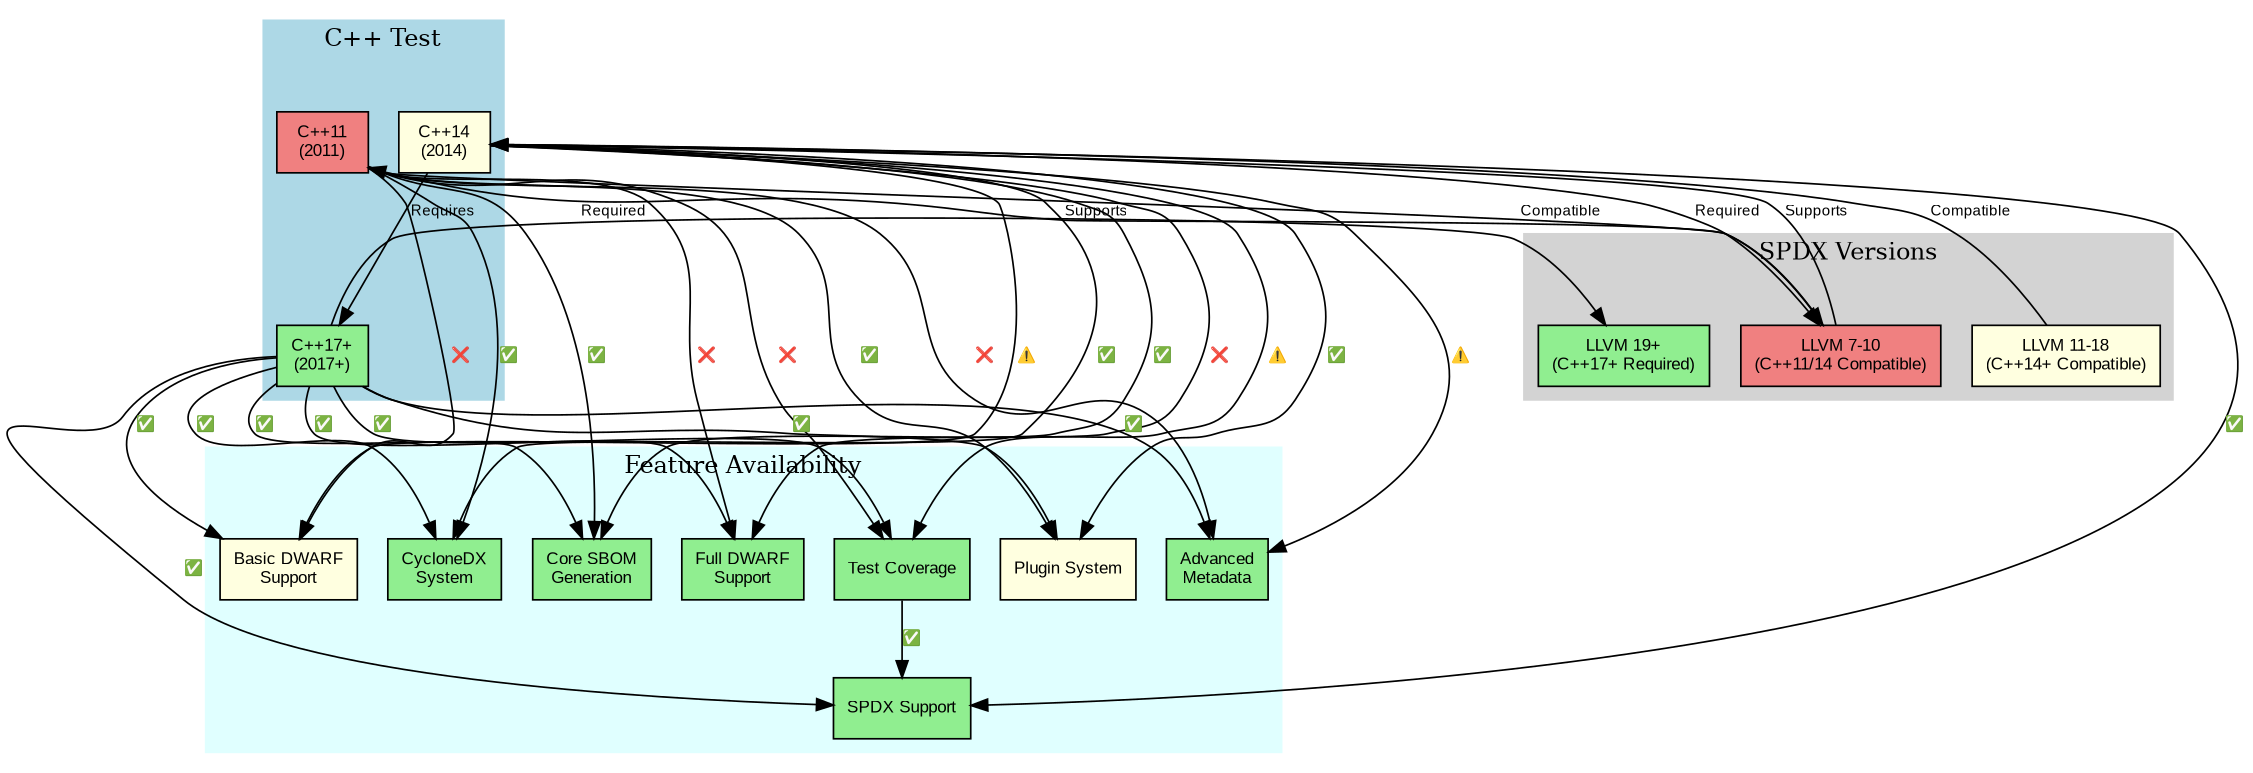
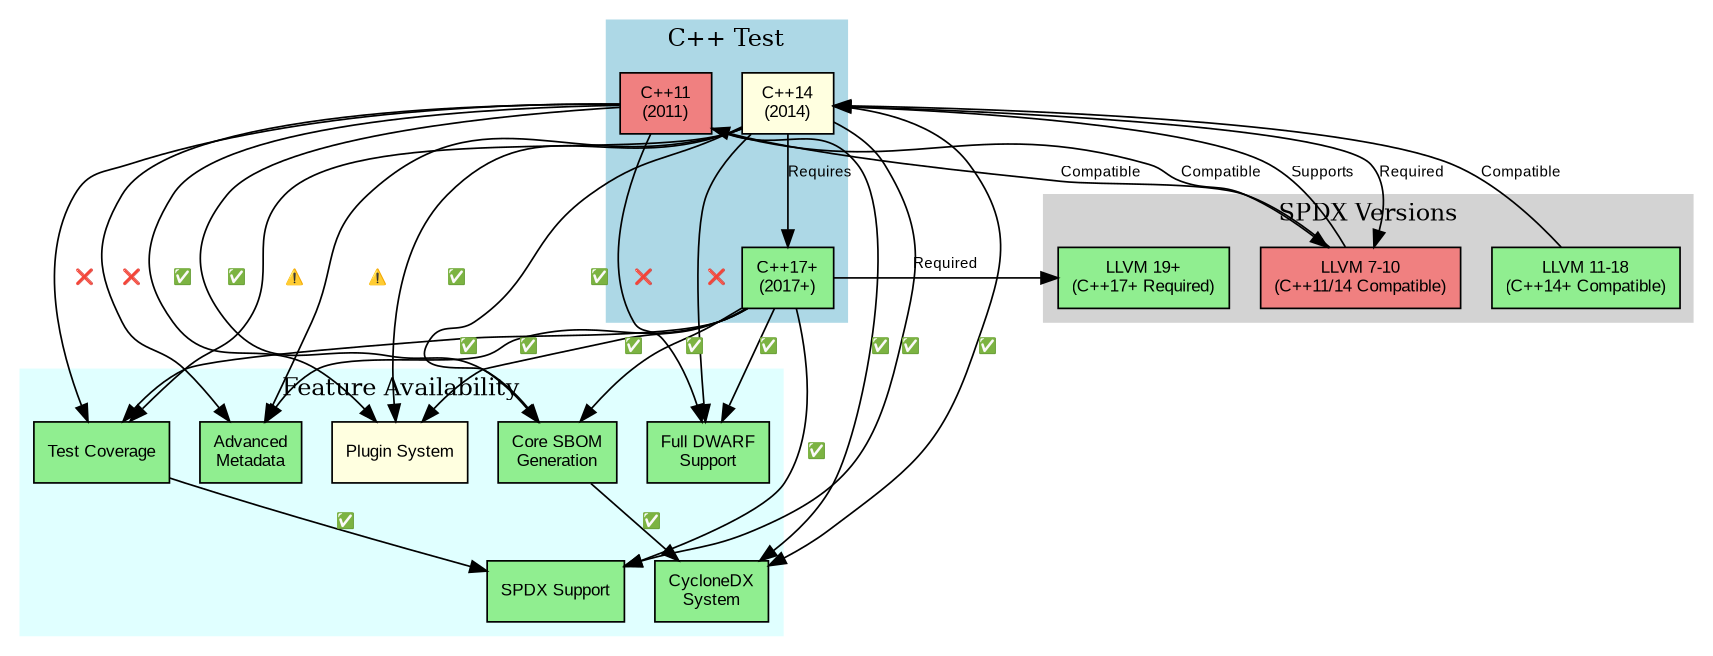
(1096, 212) -> (1101, 173)
(2066, 356) -> (1586, 278)
(200, 437) -> (628, 517)
(289, 569) -> none
